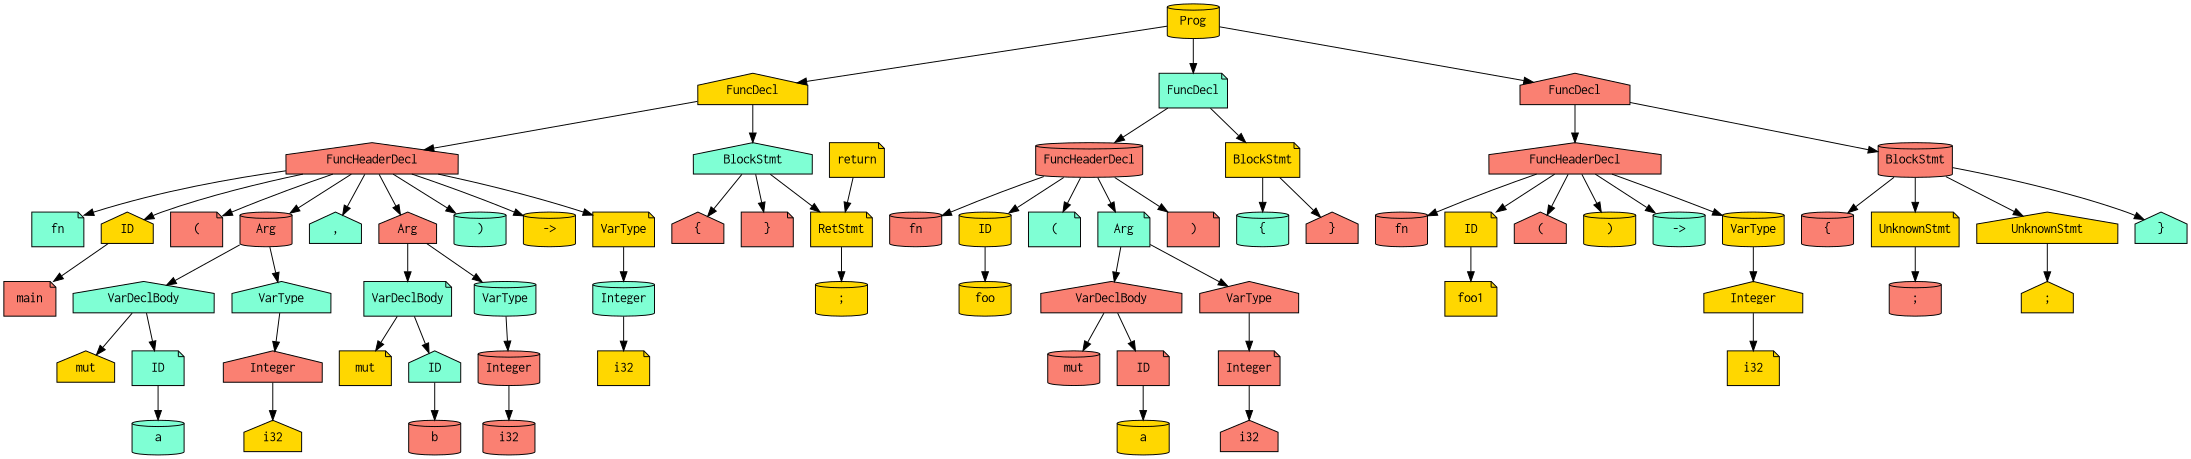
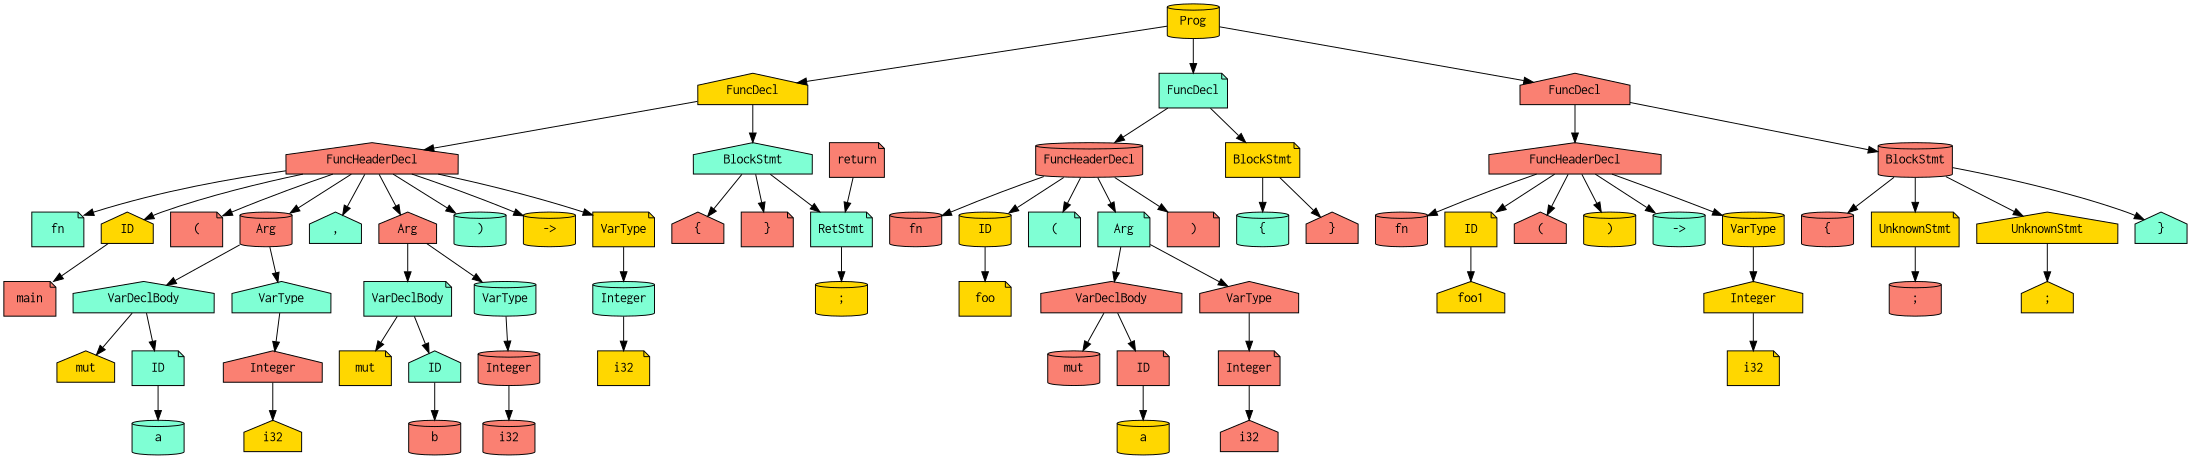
(857, 160) -> (857, 160)
(841, 229) -> (841, 229)
(985, 299) -> (985, 299)
(1471, 299) -> (1471, 299)
